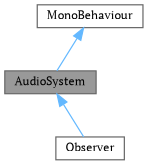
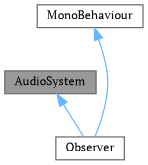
(67, 55) -> (107, 89)
